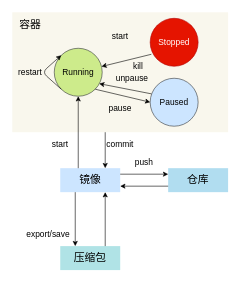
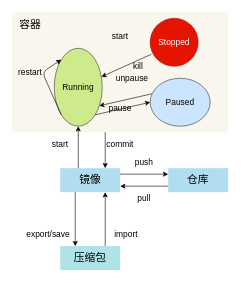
(78, 72) -> (78, 87)
(174, 102) -> (180, 102)
(90, 180) -> (90, 180)
none -> (144, 198)
none -> (126, 234)
